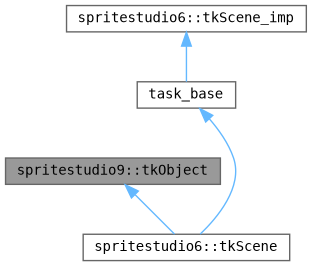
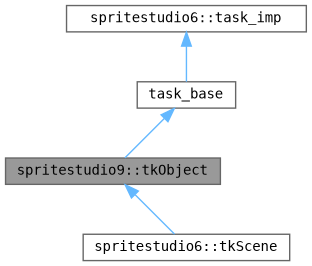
(186, 19) -> (186, 19)
(235, 178) -> (145, 138)
